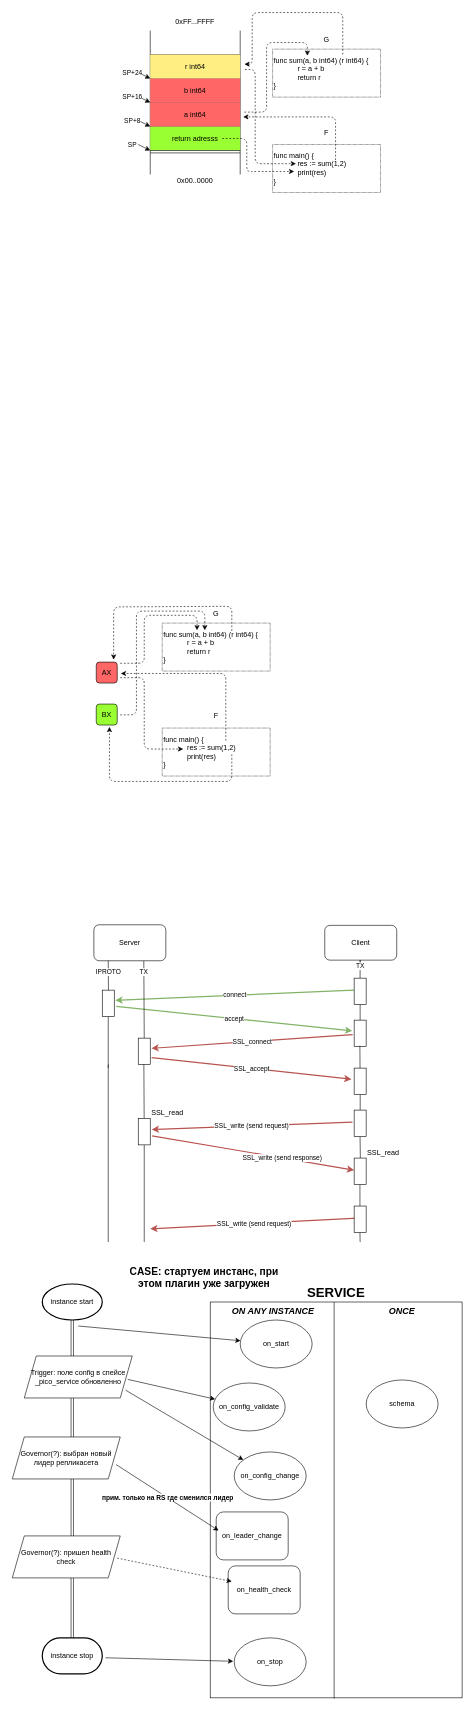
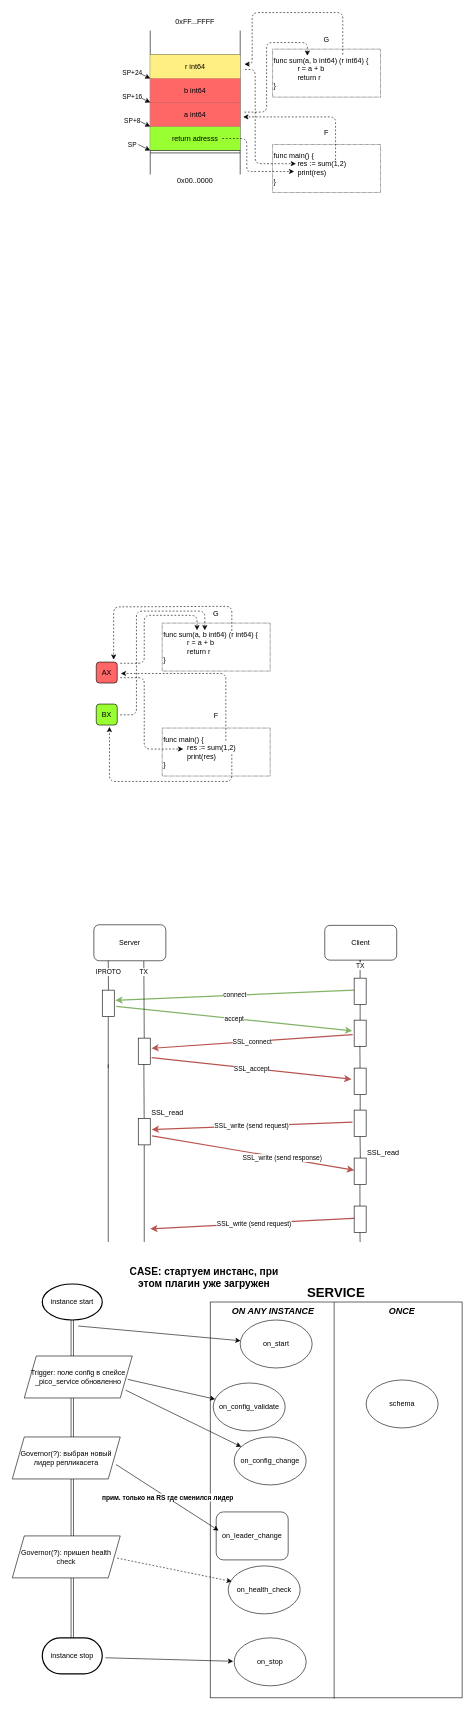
(270, 1476) -> (270, 1461)
(264, 1590) -> (264, 1590)
